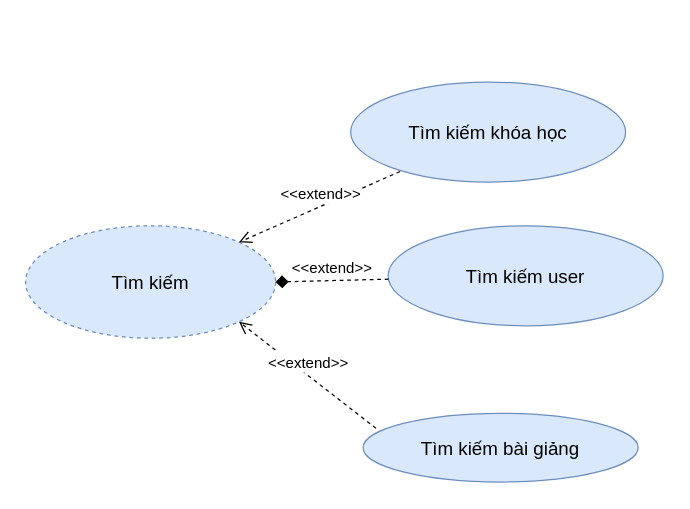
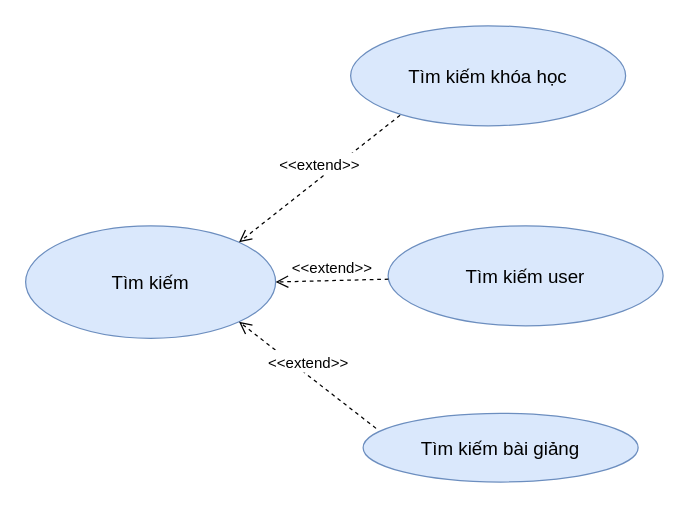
(488, 132) -> (488, 76)
(151, 282) -> (151, 282)
(289, 282) -> (284, 282)
